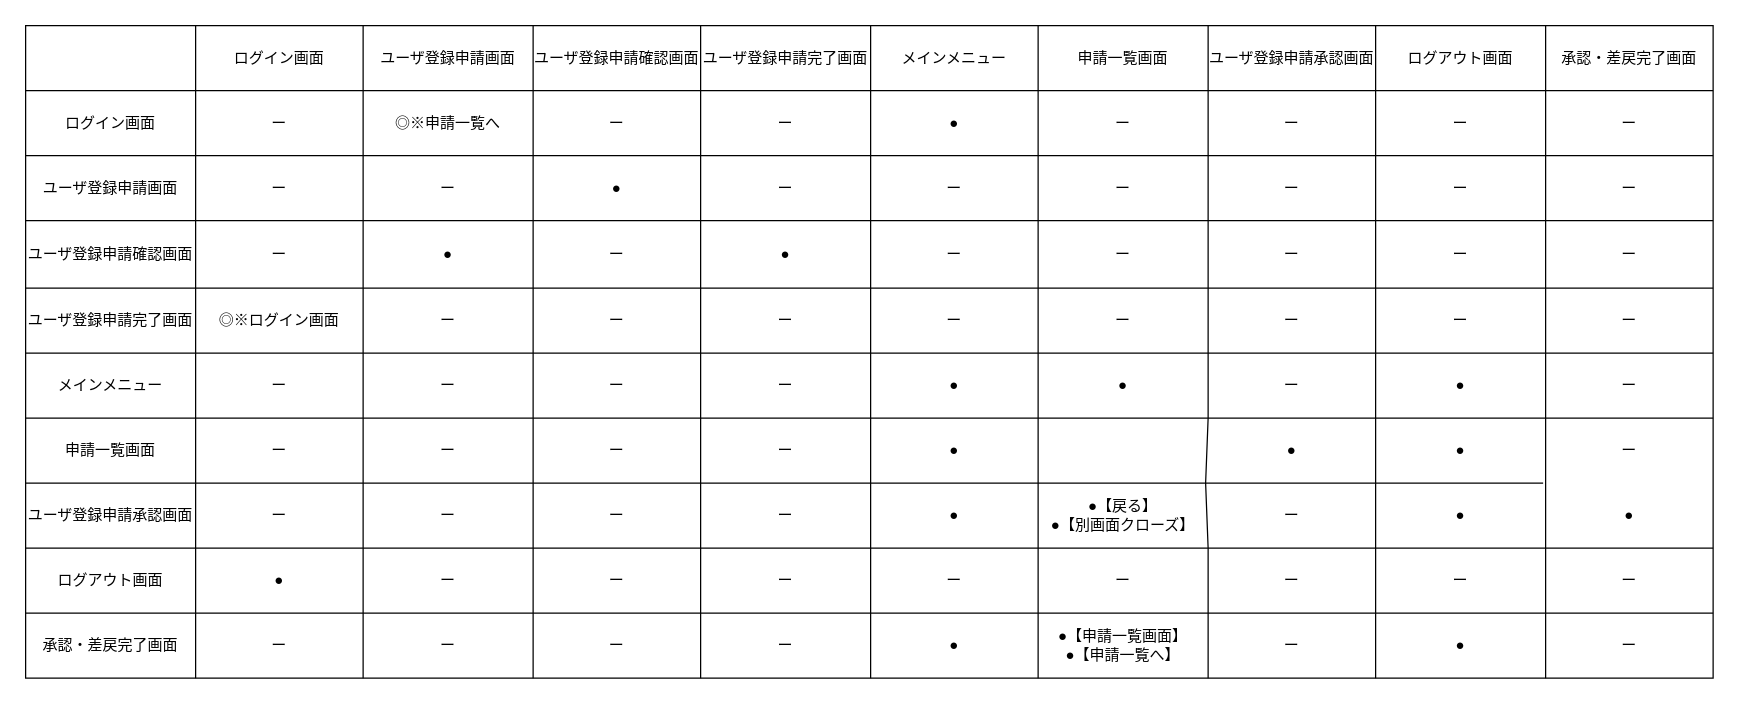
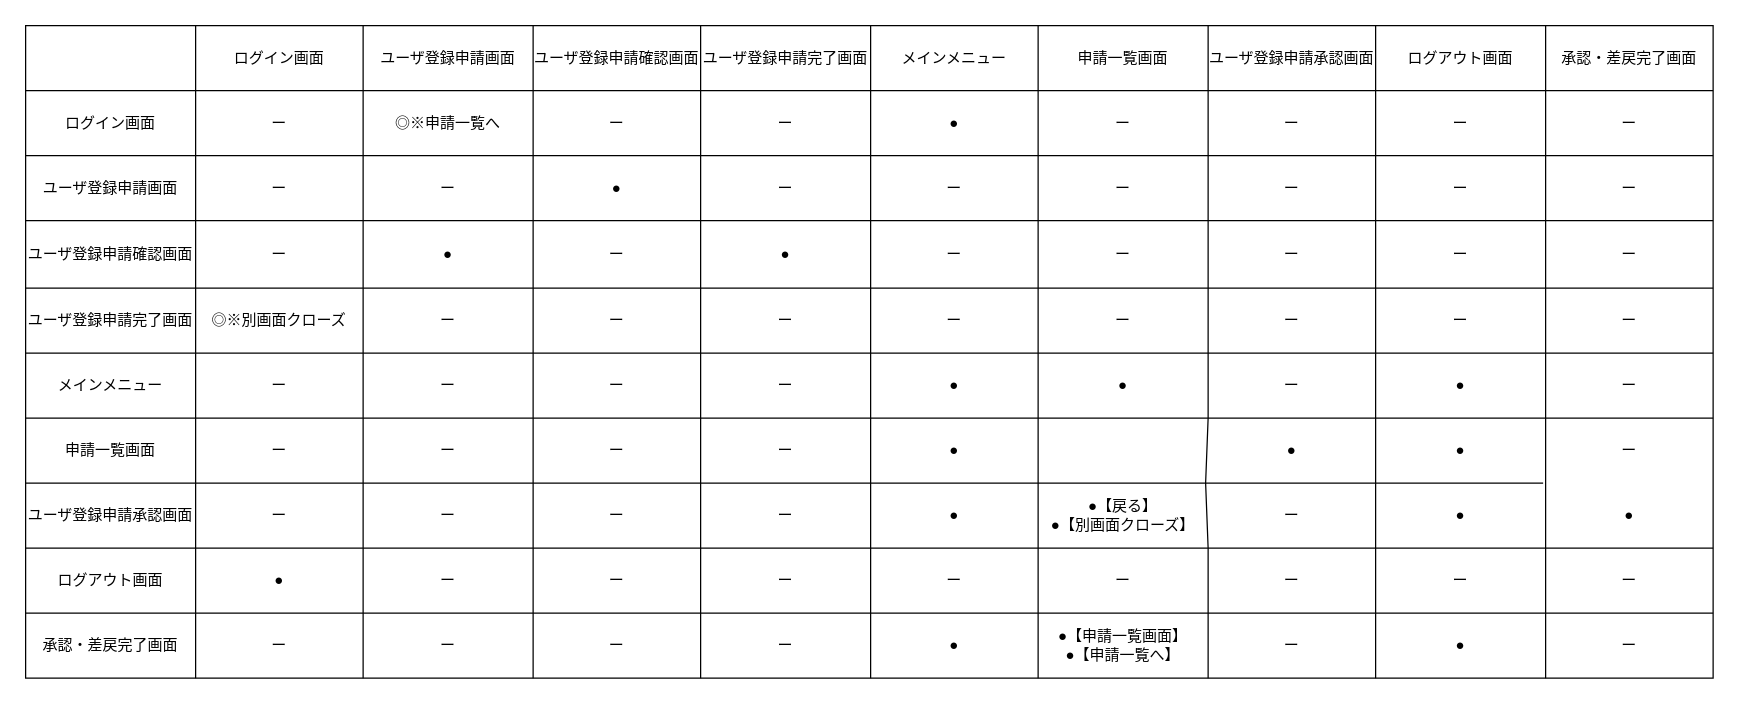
(279, 321) -> (279, 321)
